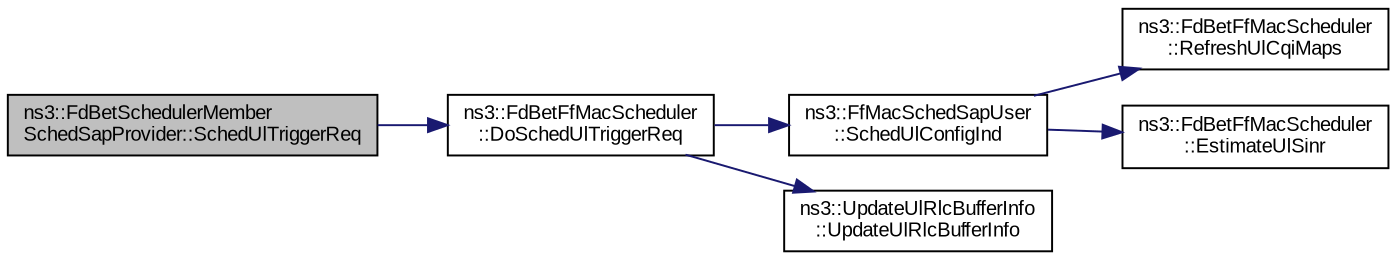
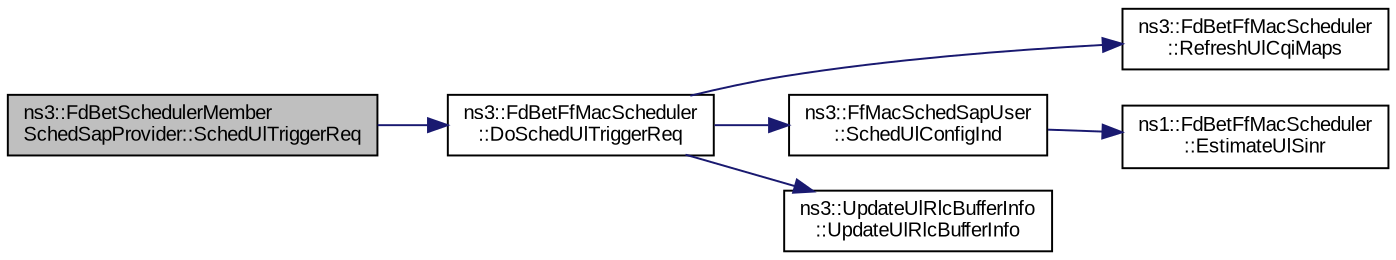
(1077, 85) -> (895, 62)
(1255, 137) -> (1255, 137)
